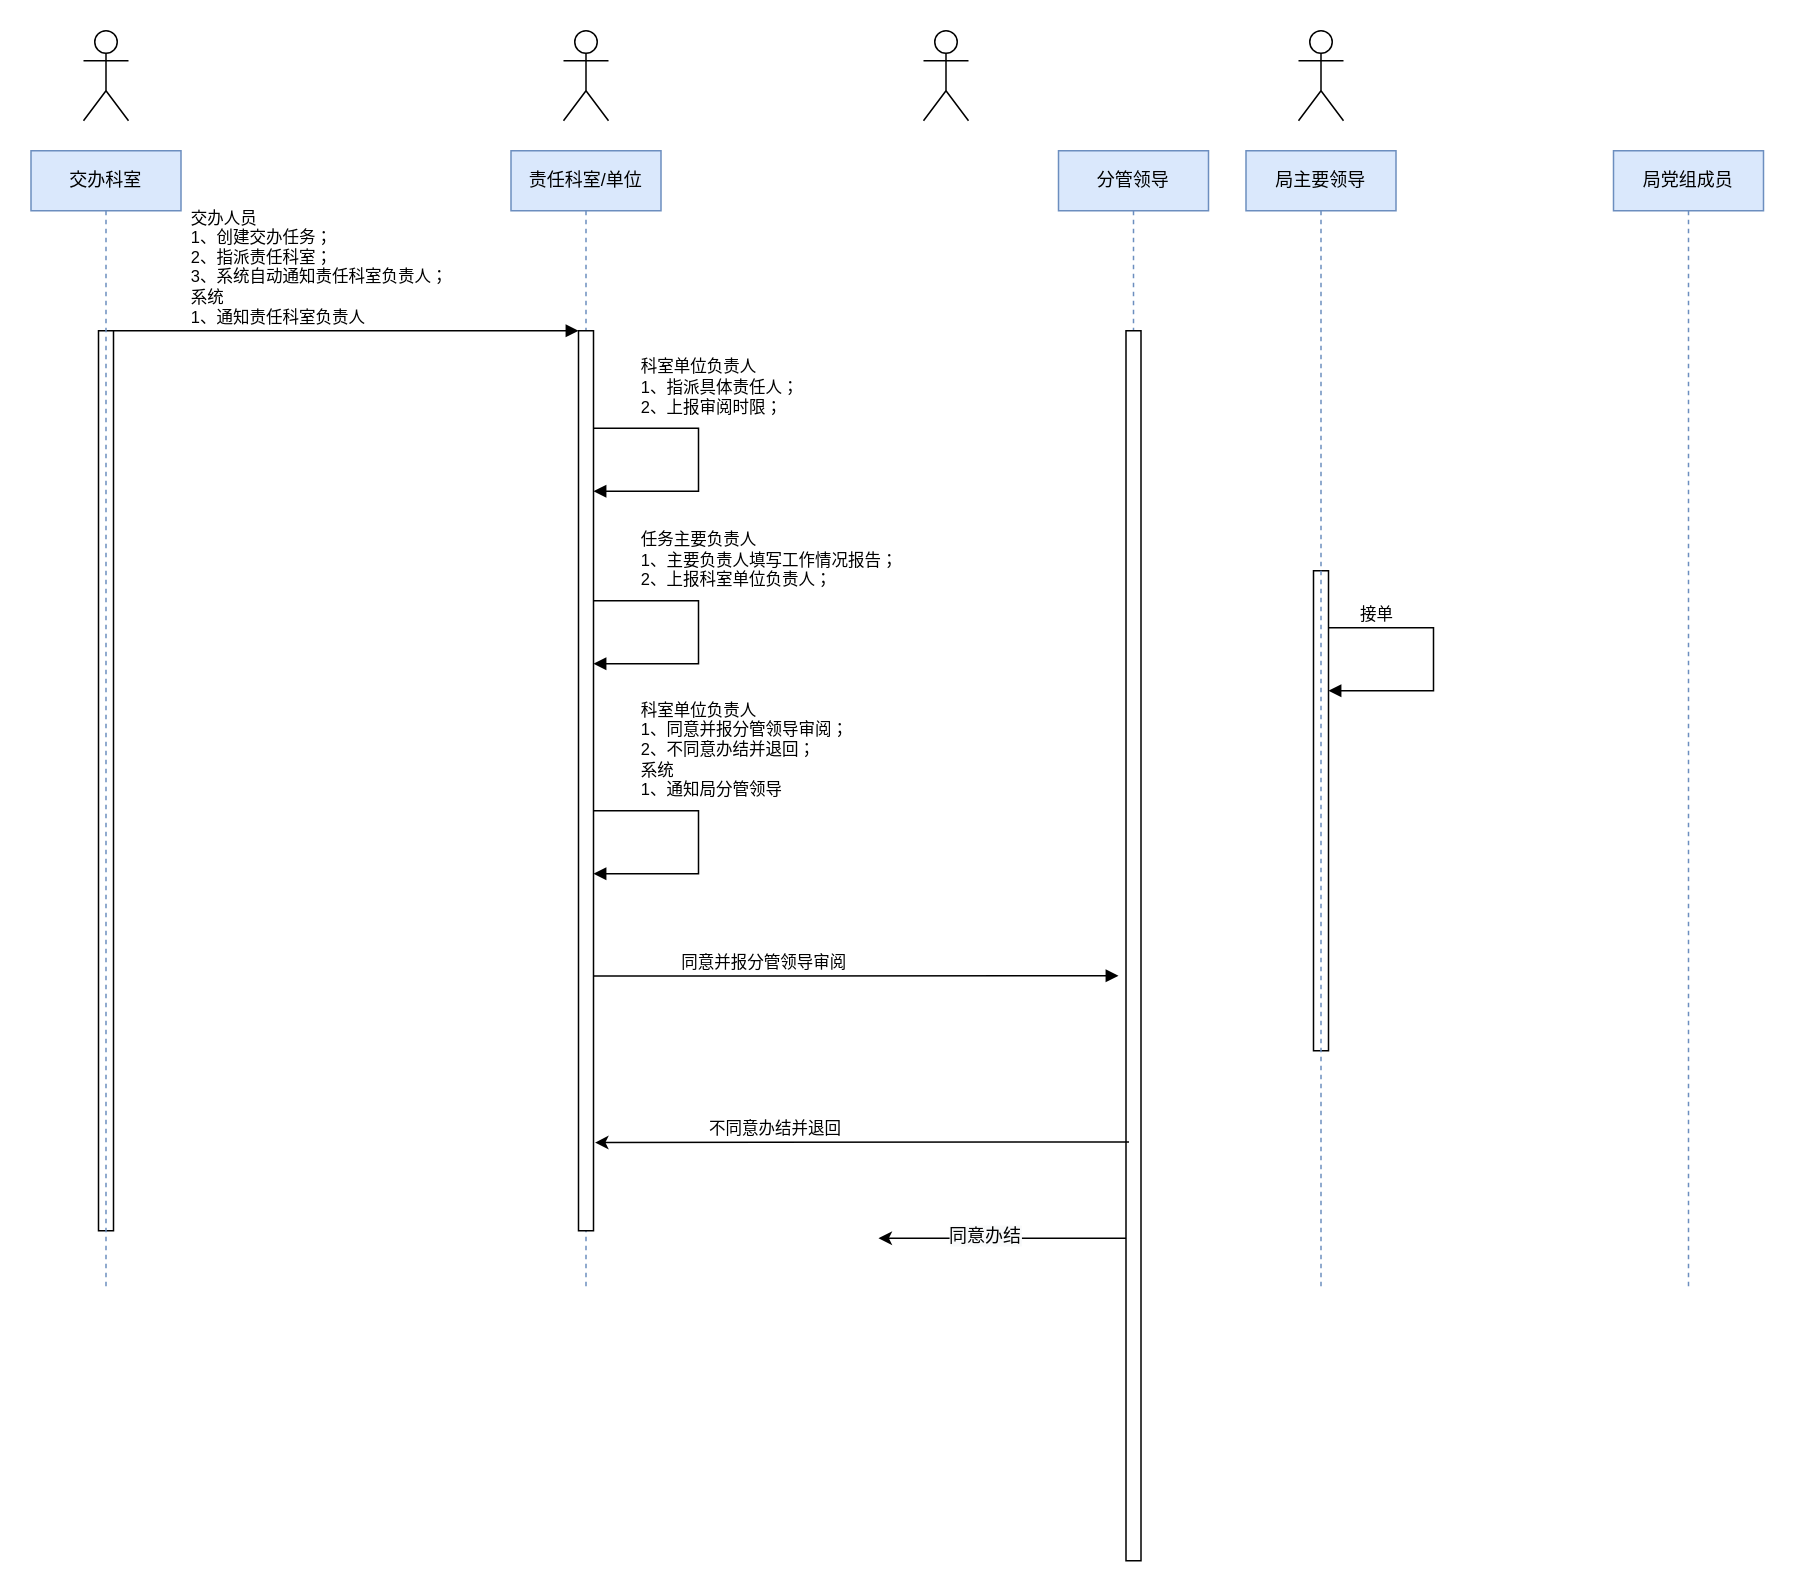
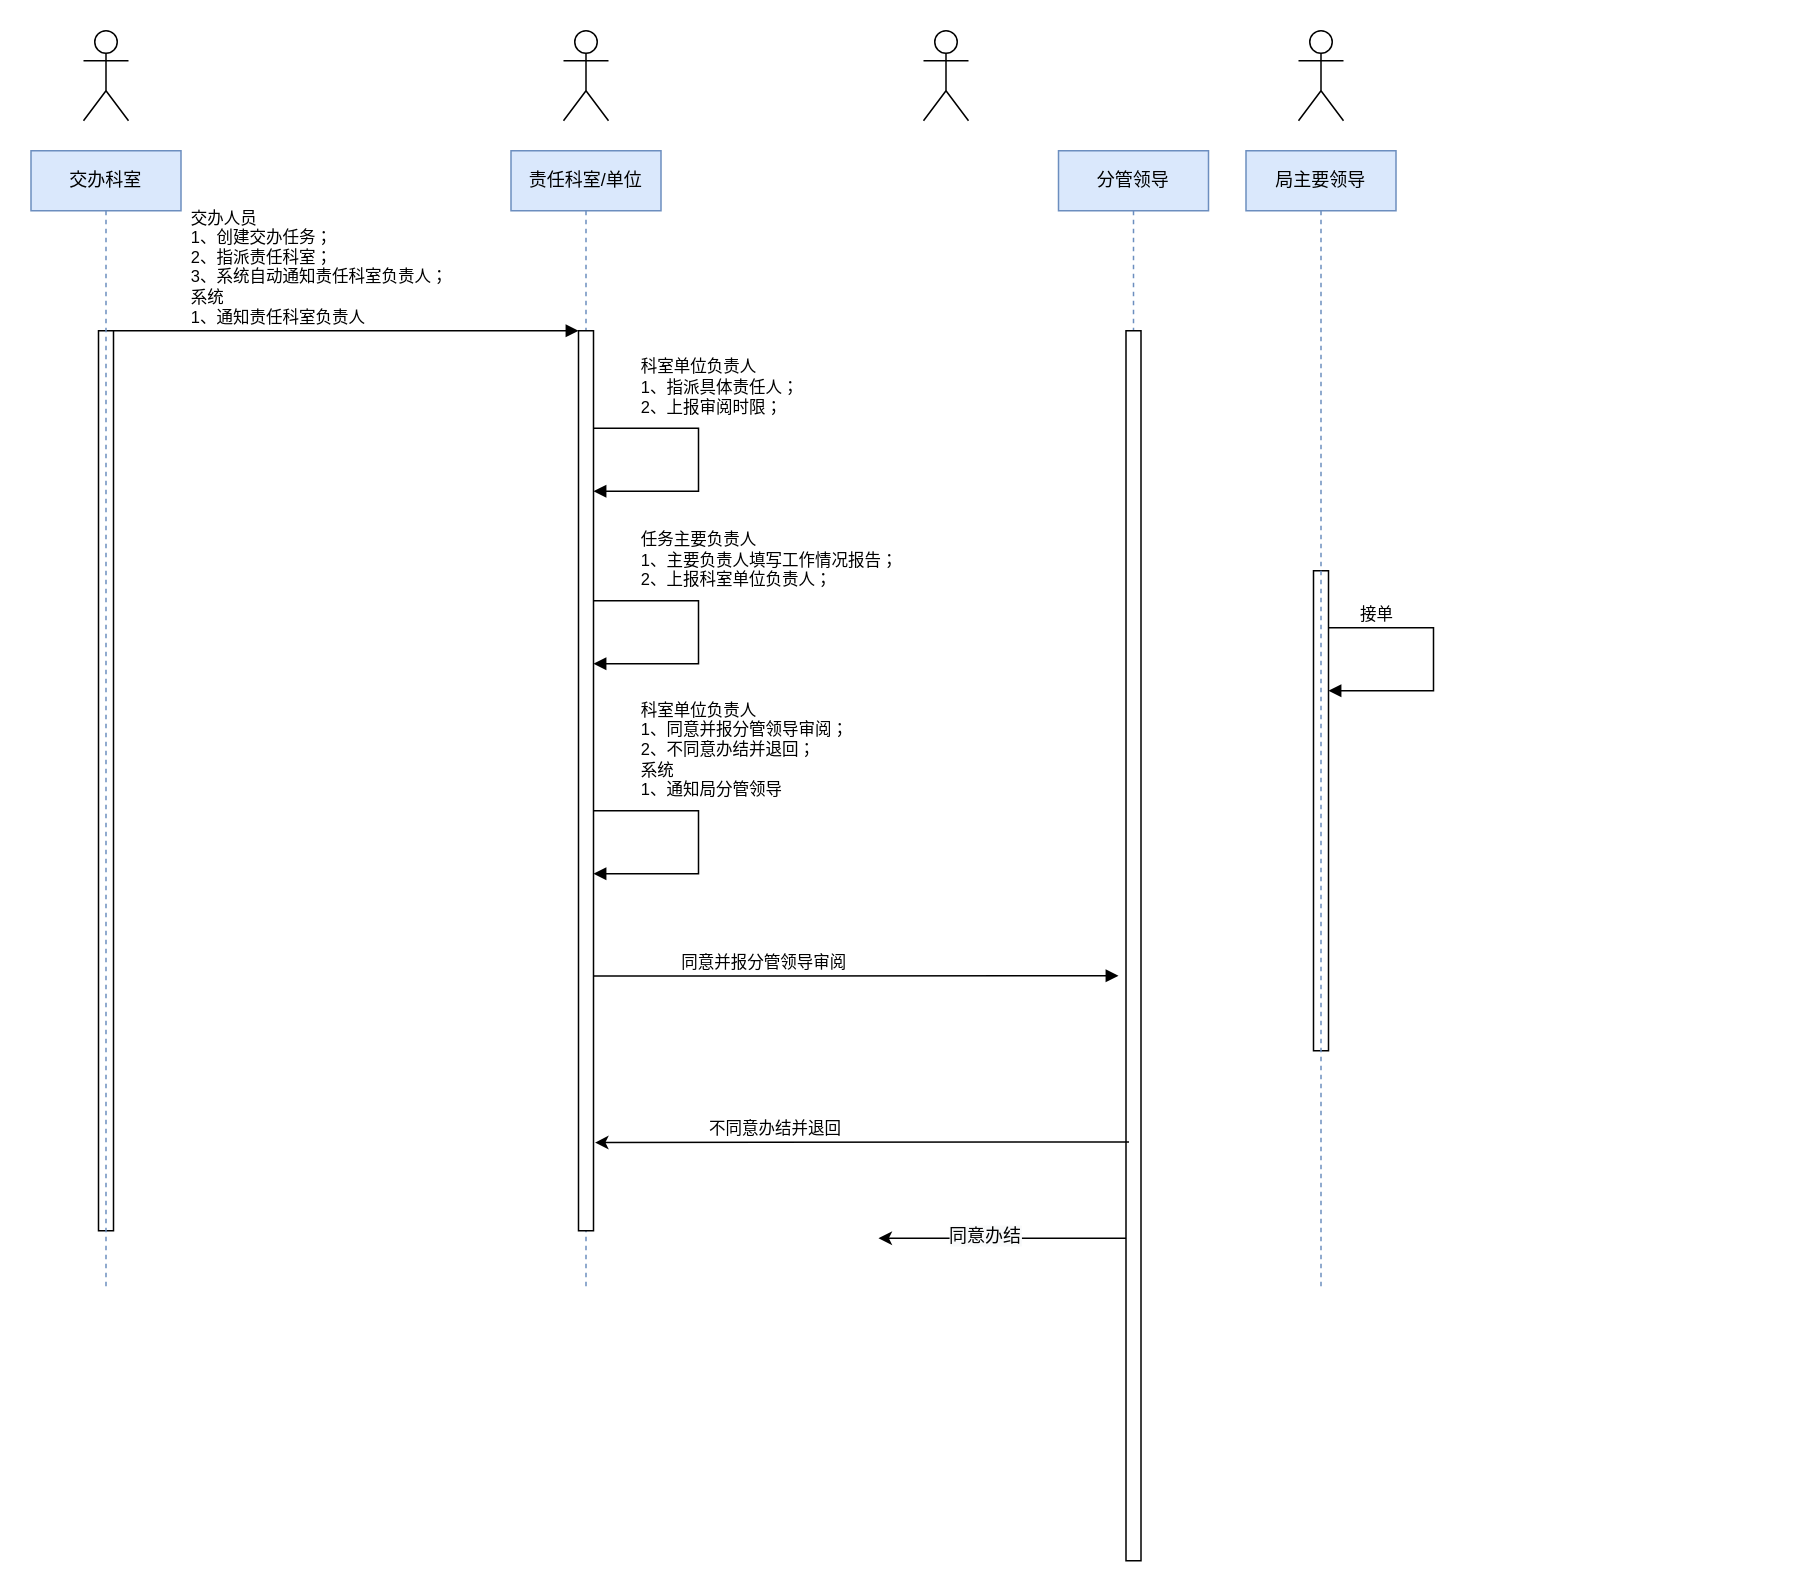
(1688, 721) -> none
